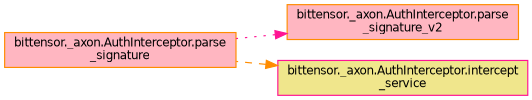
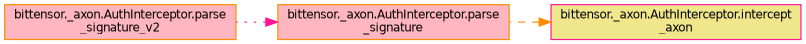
(256, 37) -> (251, 22)
(403, 78) -> (676, 22)
